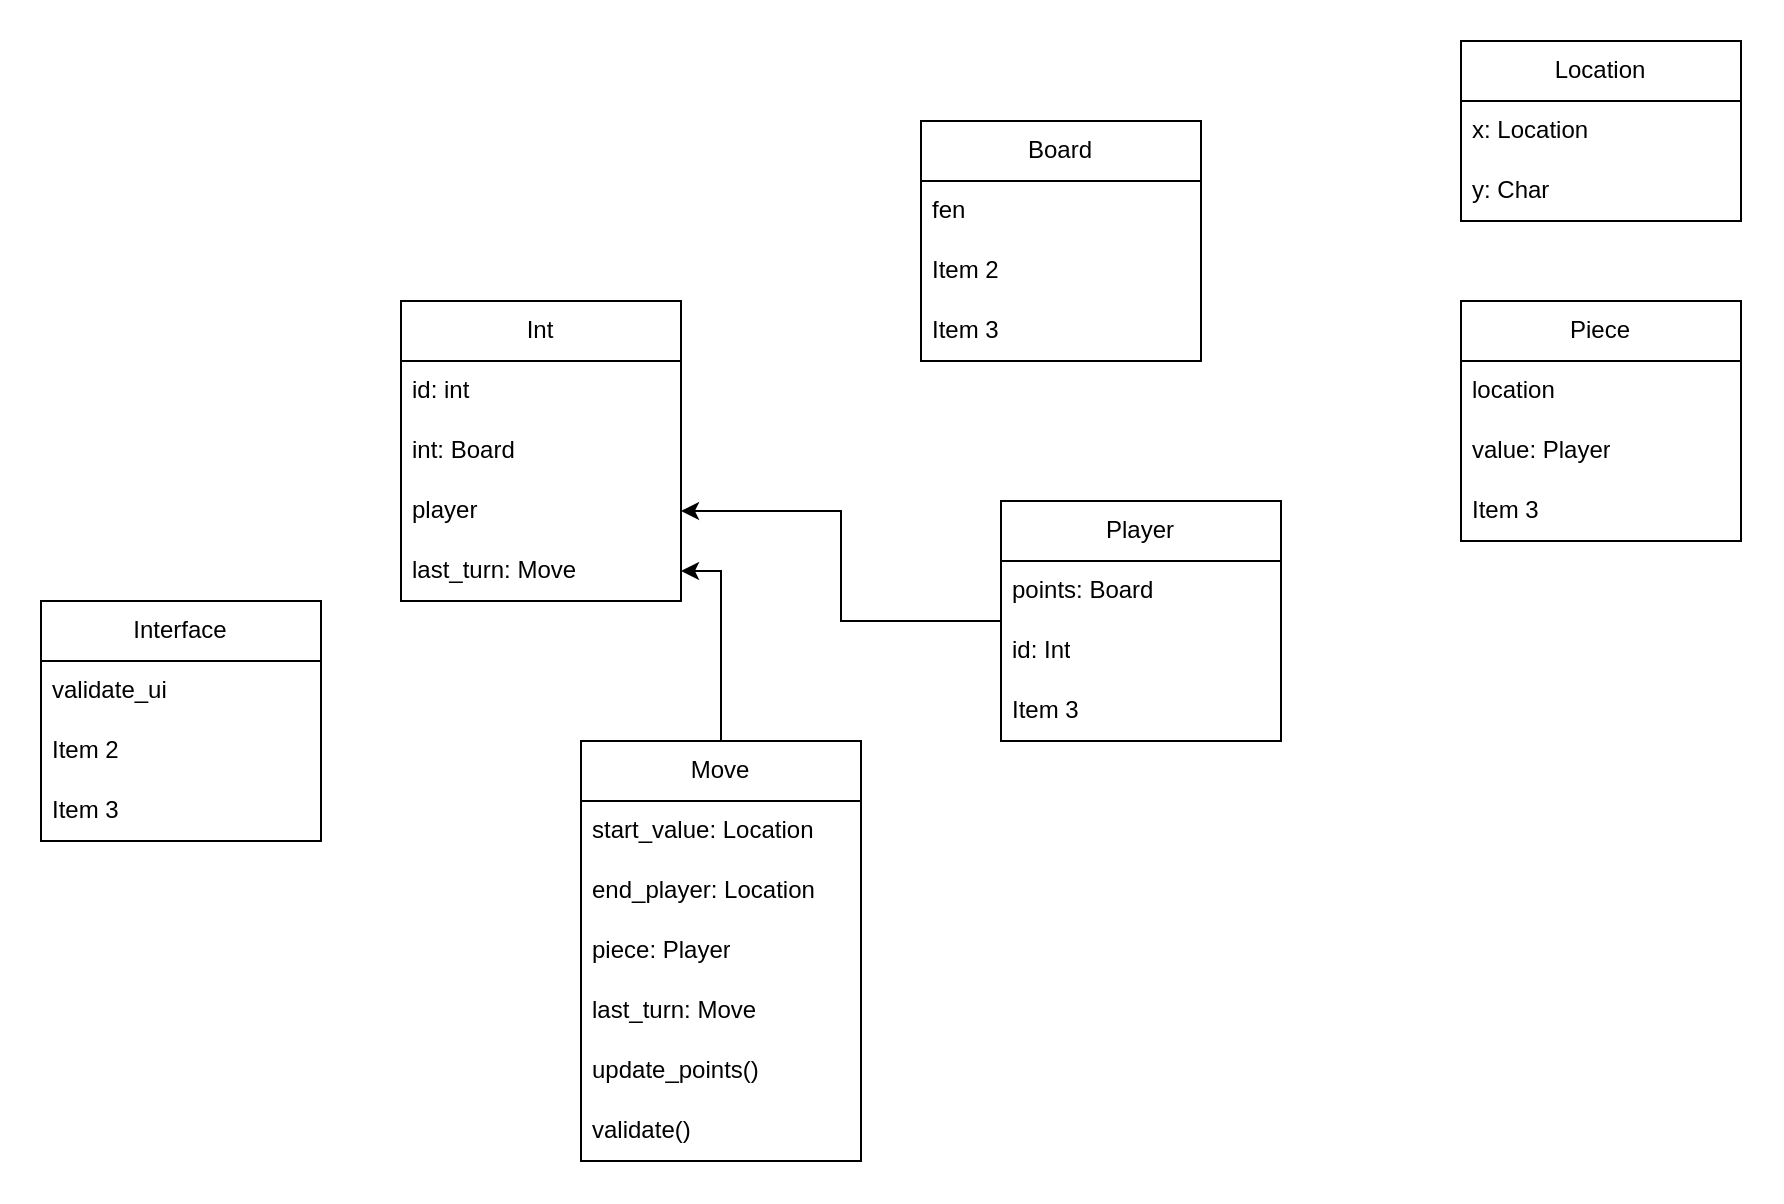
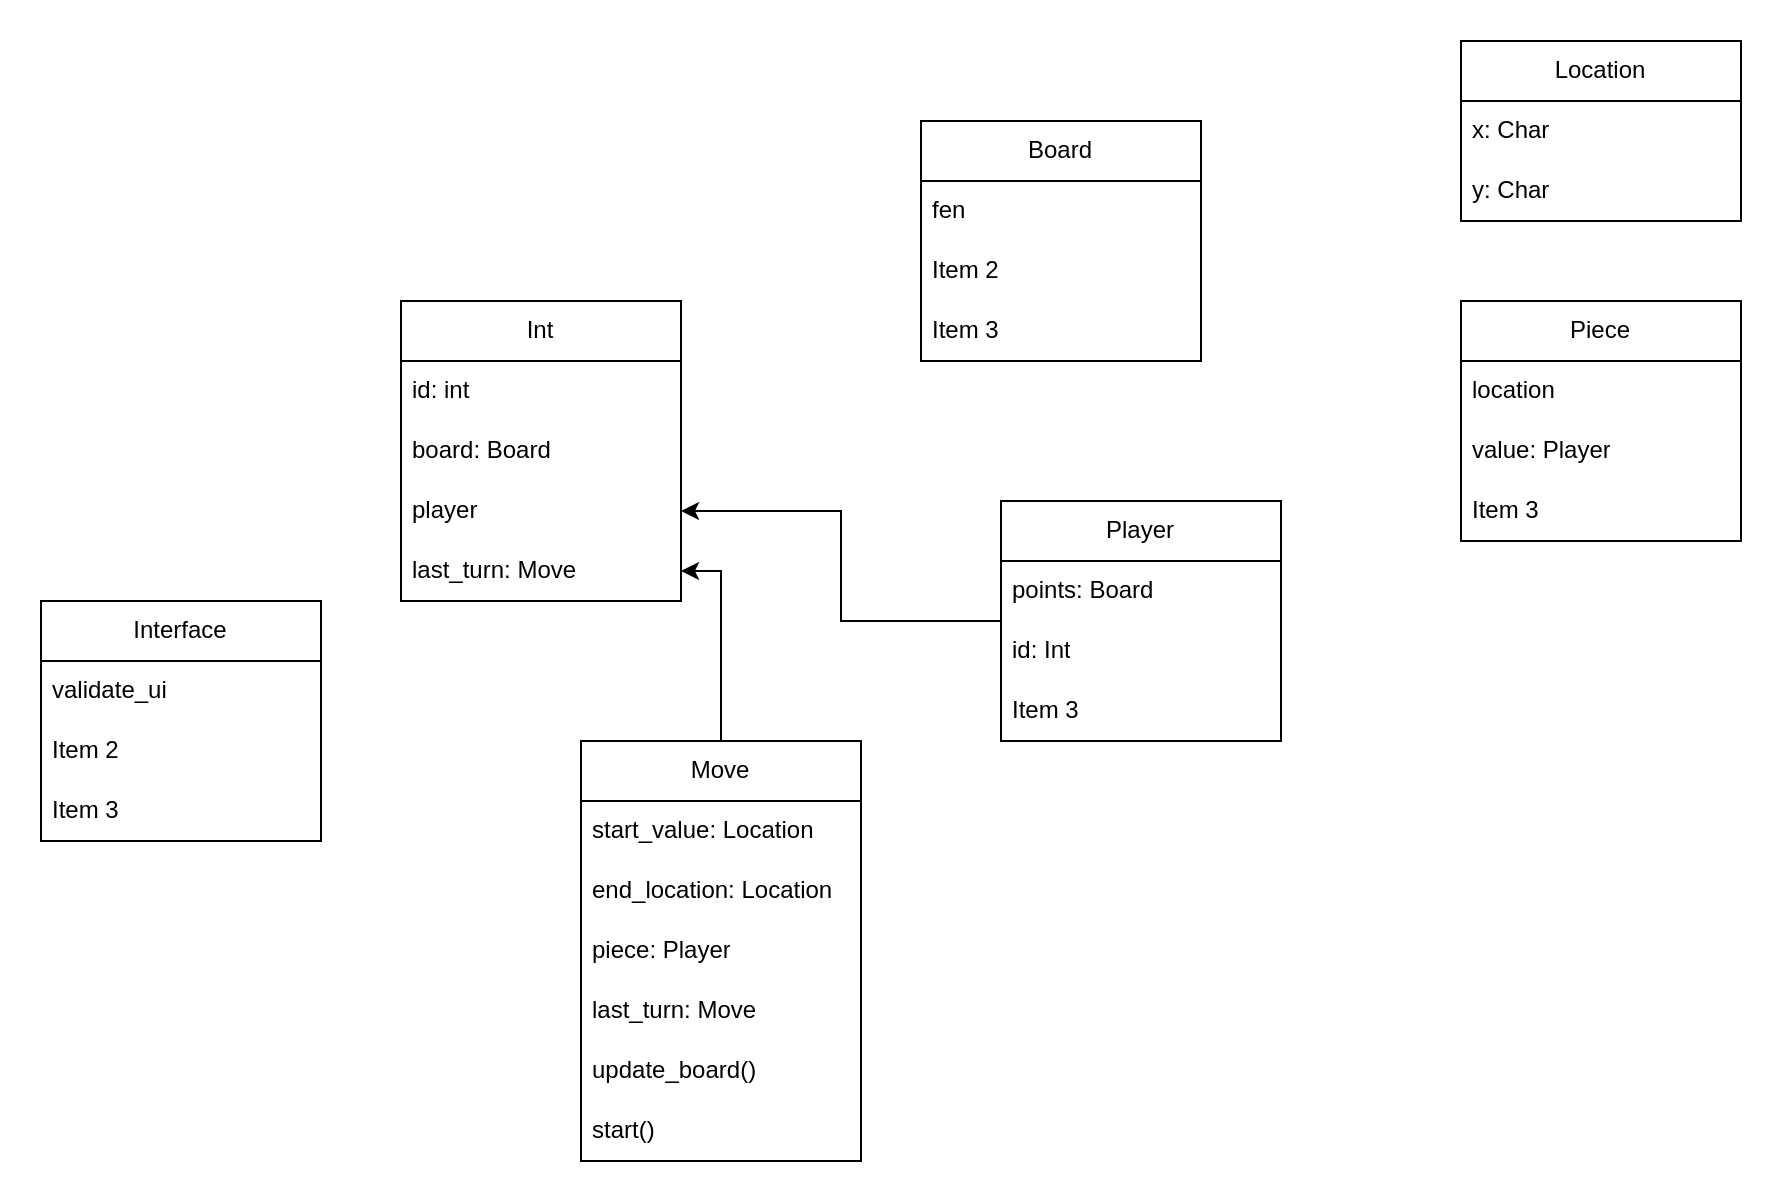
(1538, 131) -> (1514, 131)
(471, 451) -> (487, 451)
(715, 891) -> (723, 891)
(691, 1071) -> (687, 1071)
(654, 1131) -> (640, 1131)
